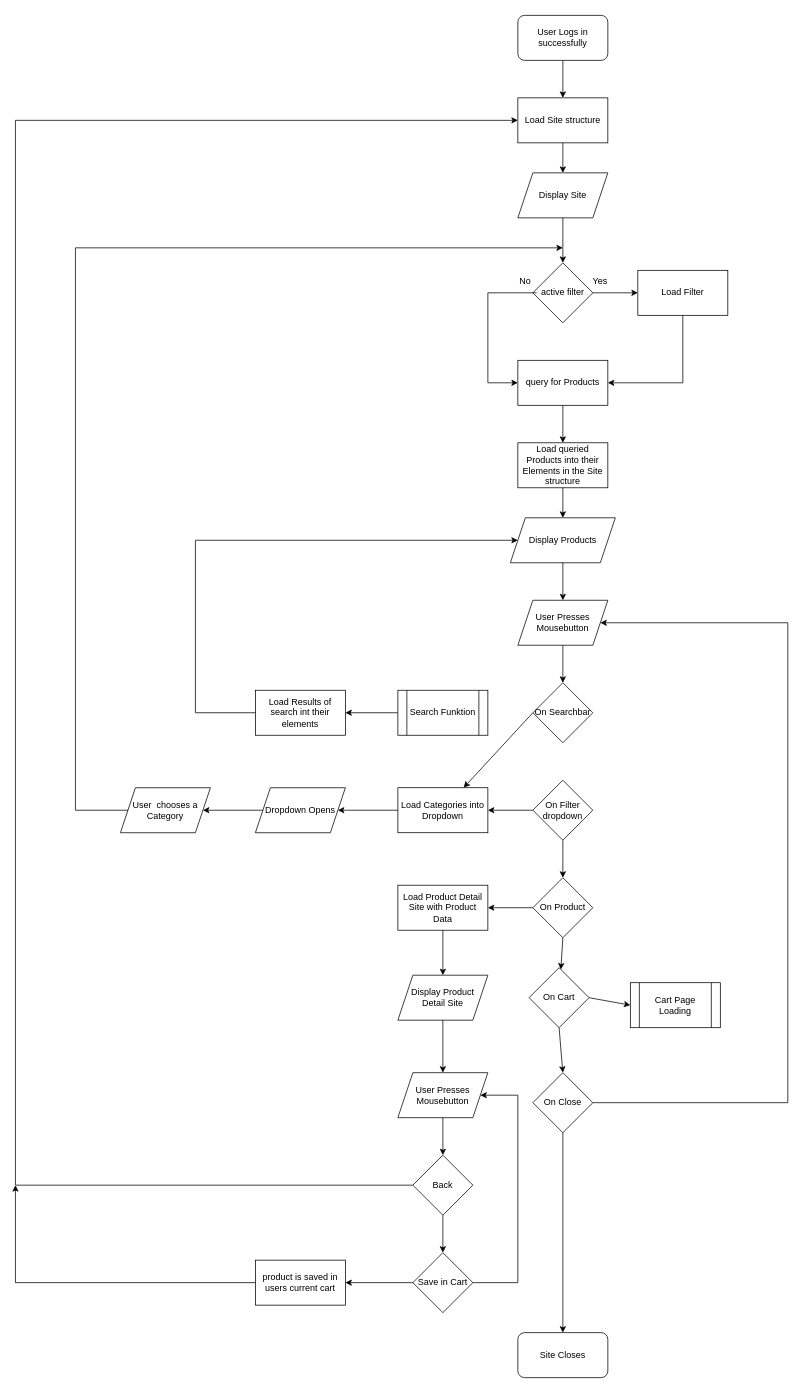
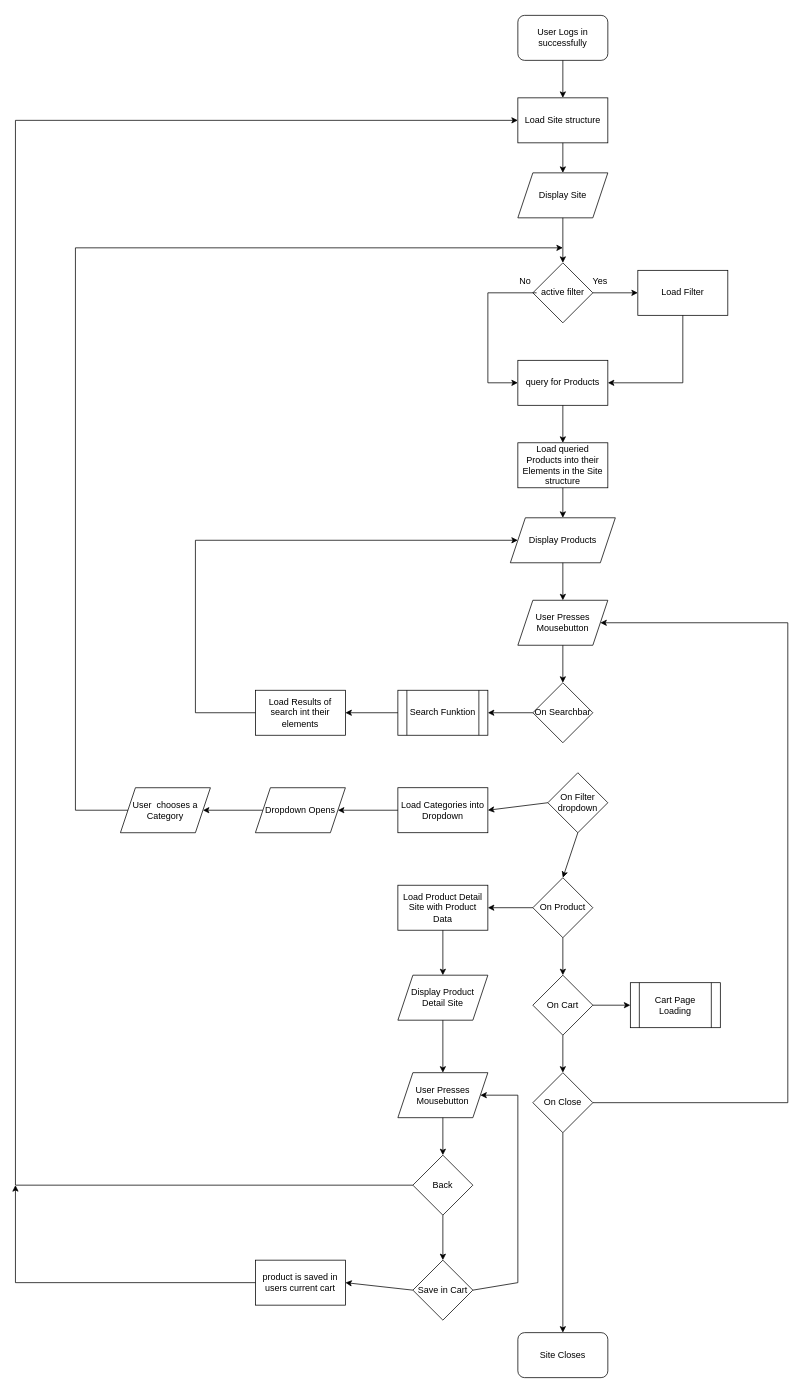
(500, 748) -> (513, 713)
(563, 810) -> (578, 803)
(559, 998) -> (563, 1005)
(443, 1283) -> (443, 1290)
